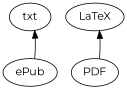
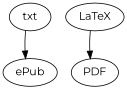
(35, 49) -> (25, 41)
(100, 49) -> (90, 41)
